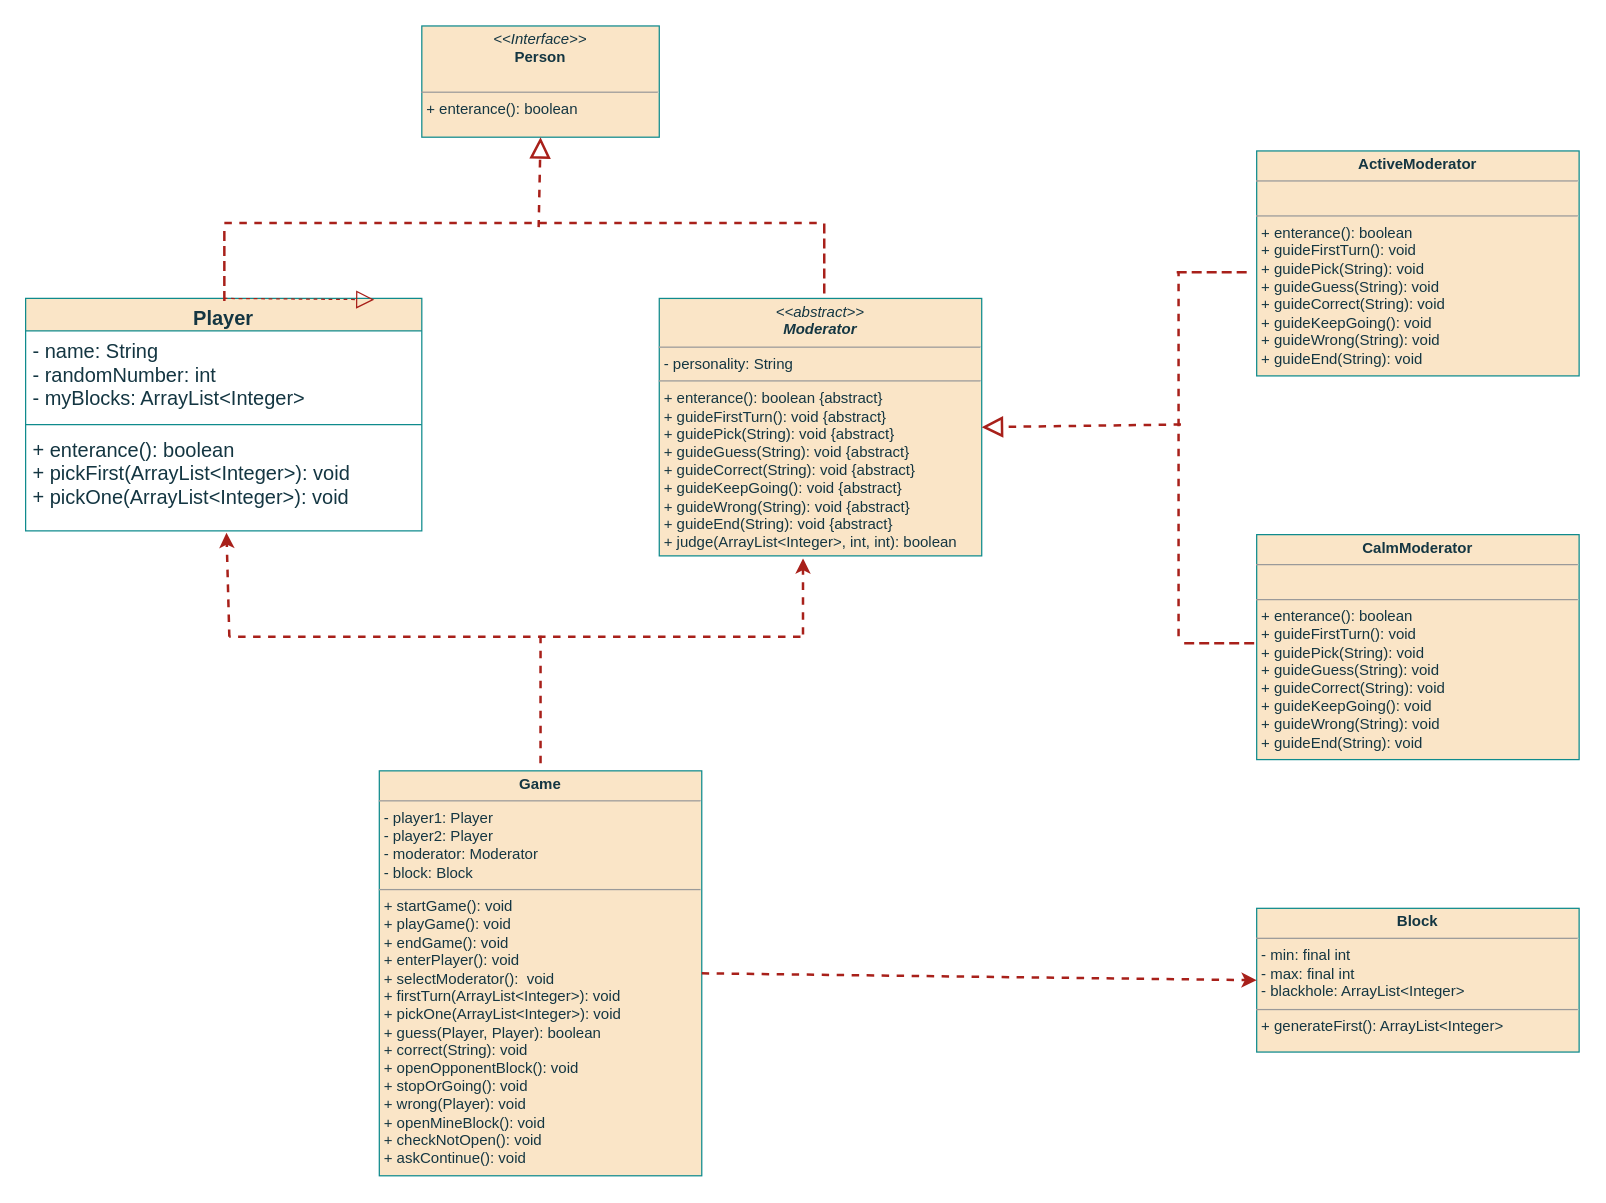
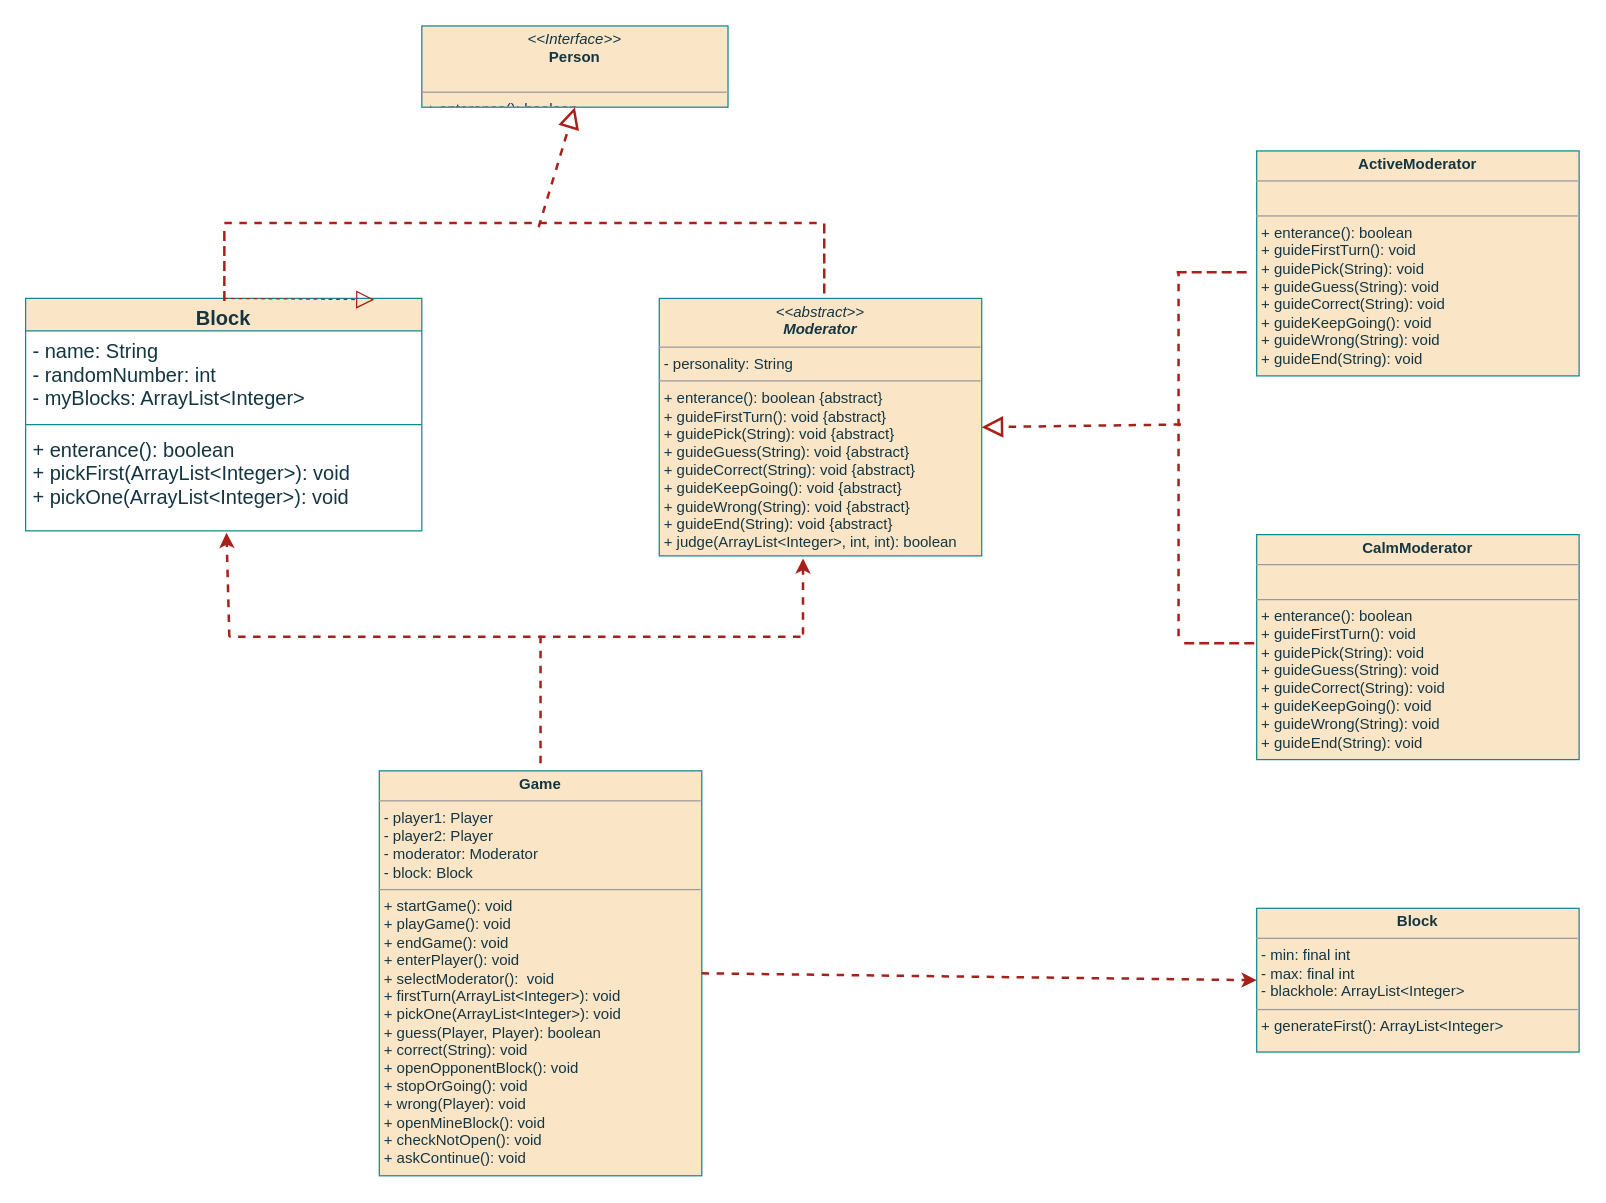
(541, 81) -> (575, 66)
(224, 319) -> (224, 319)
